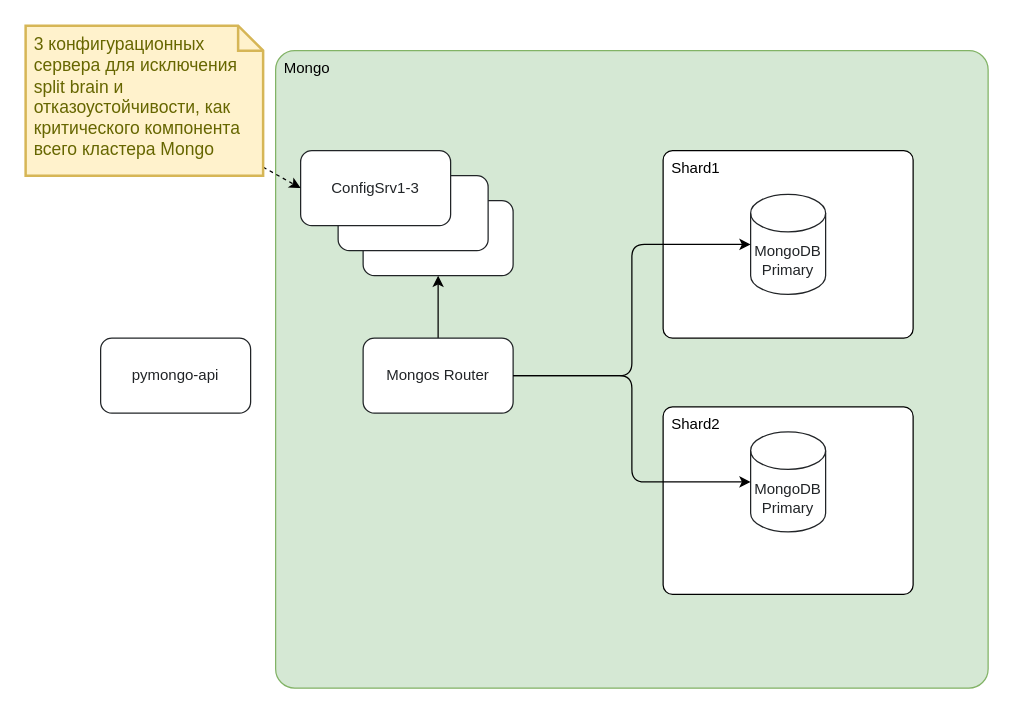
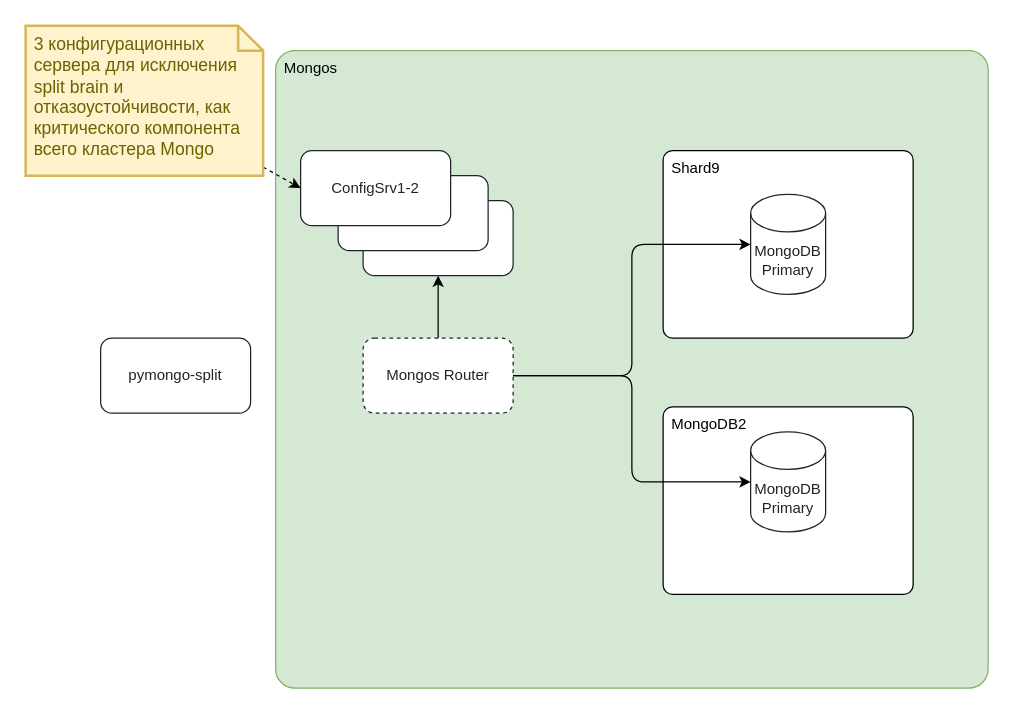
(305, 68) -> (310, 68)
(697, 168) -> (697, 168)
(376, 188) -> (376, 188)
(176, 376) -> (176, 376)
(438, 376) -> (438, 376)
(697, 425) -> (705, 425)
